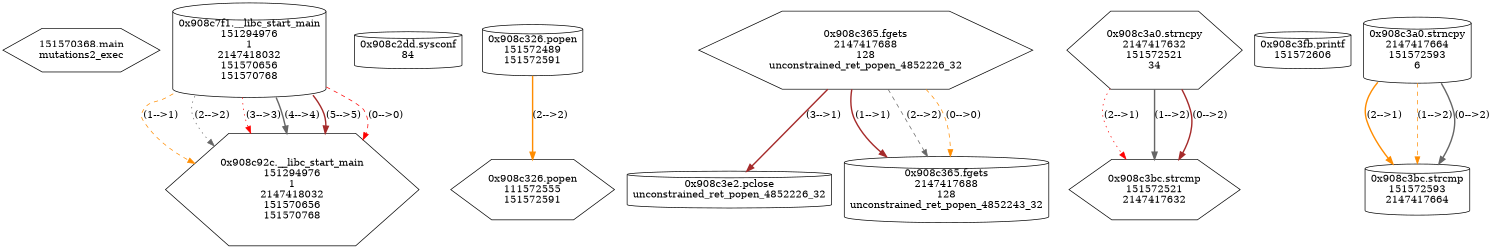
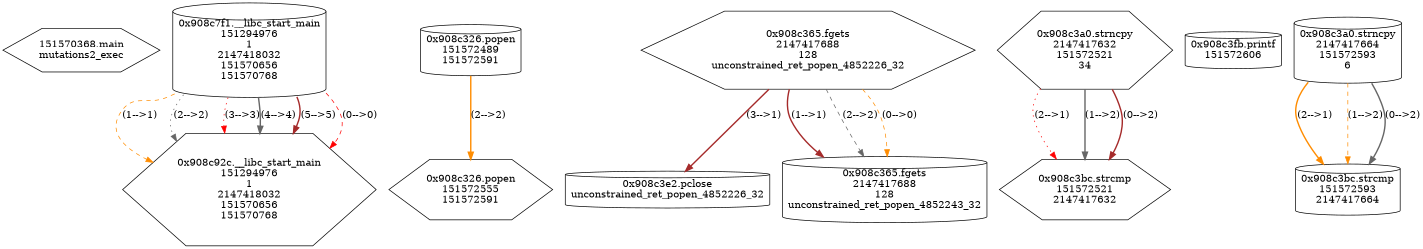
(408, 50) -> none
(533, 190) -> (471, 190)
